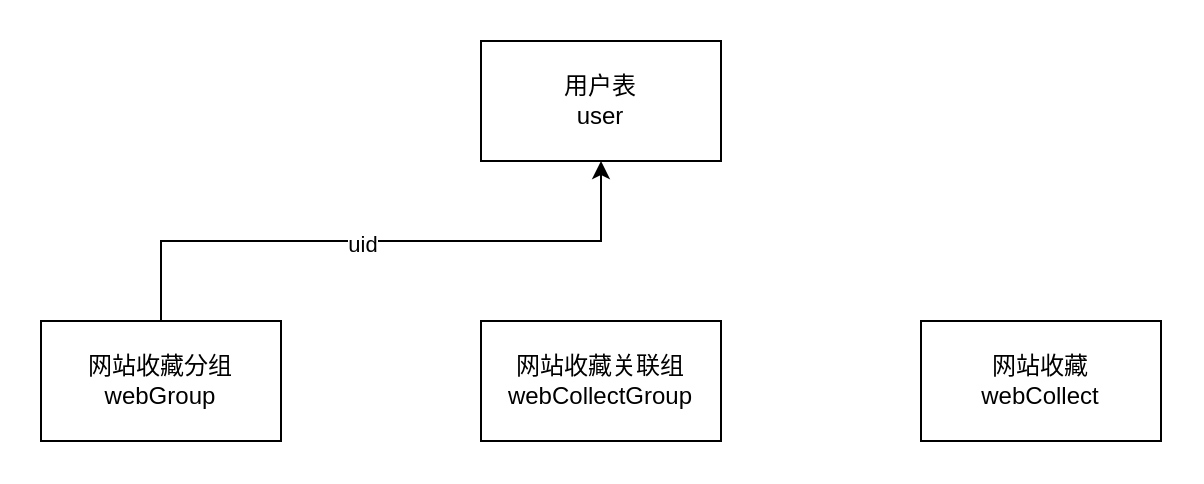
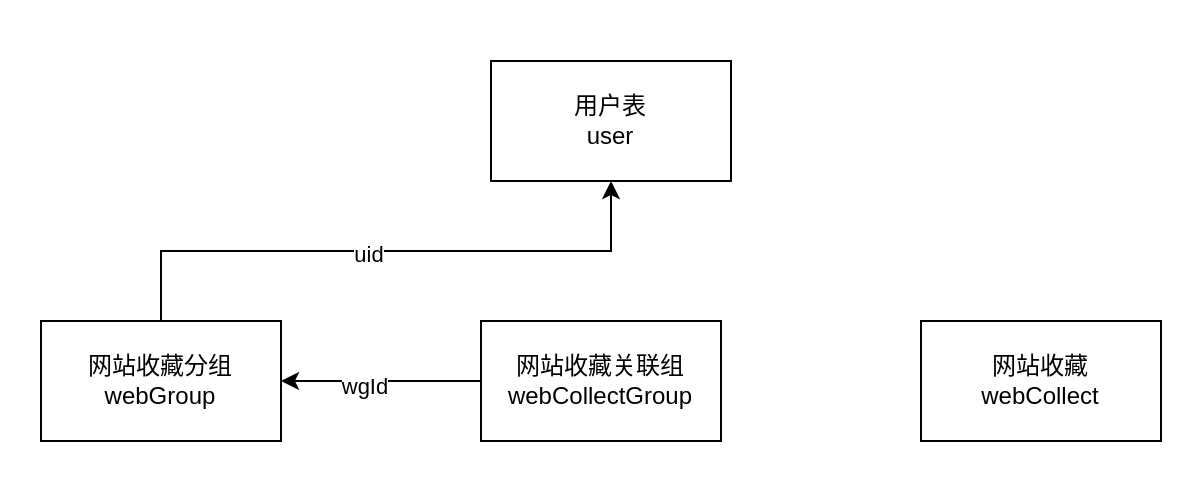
(601, 101) -> (611, 121)
none -> (388, 381)
